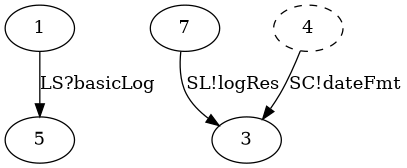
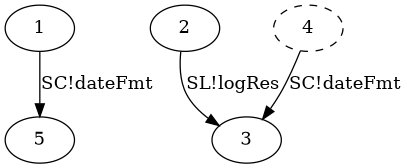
(185, 28) -> (185, 28)
(98, 84) -> (98, 84)
